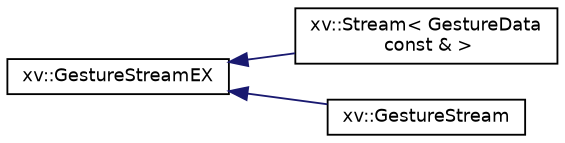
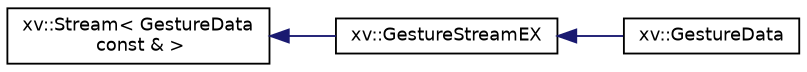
(271, 56) -> (312, 36)
(426, 117) -> (712, 36)
